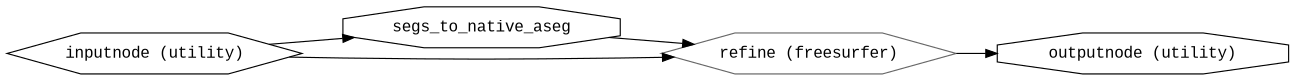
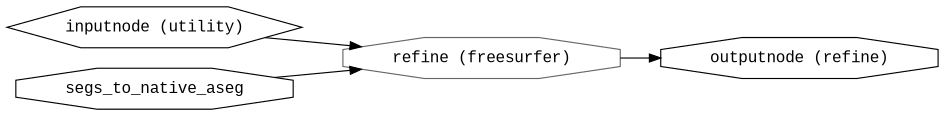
(306, 41) -> none
(809, 53) -> (482, 58)
(1143, 53) -> (799, 58)
